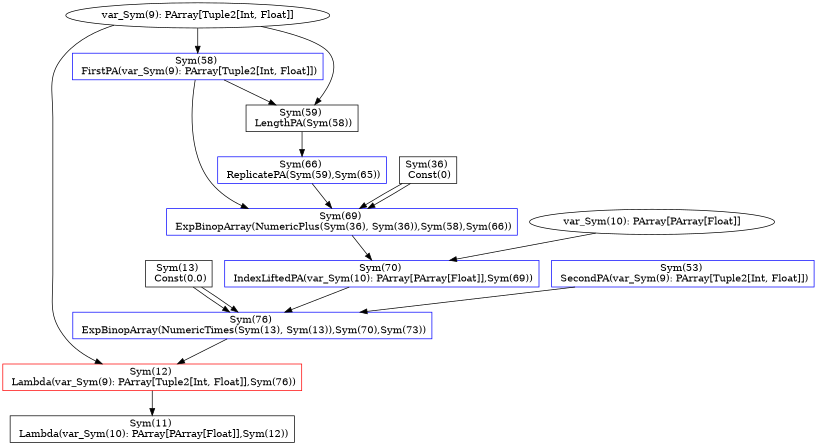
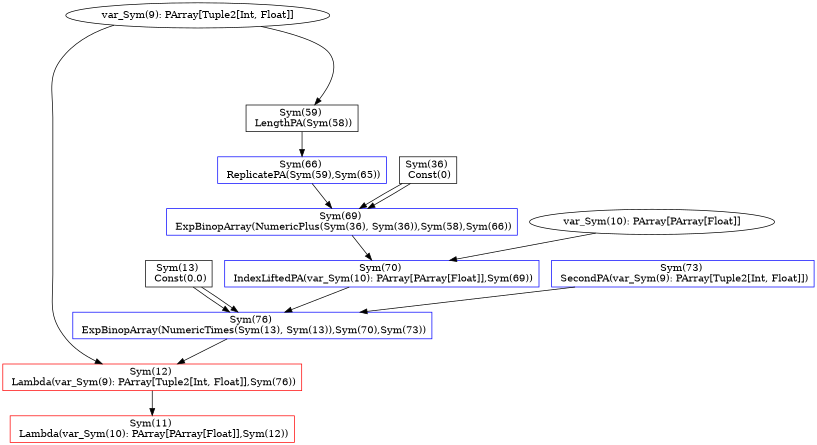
(198, 66) -> none
(683, 274) -> (683, 274)
(152, 429) -> (152, 429)
